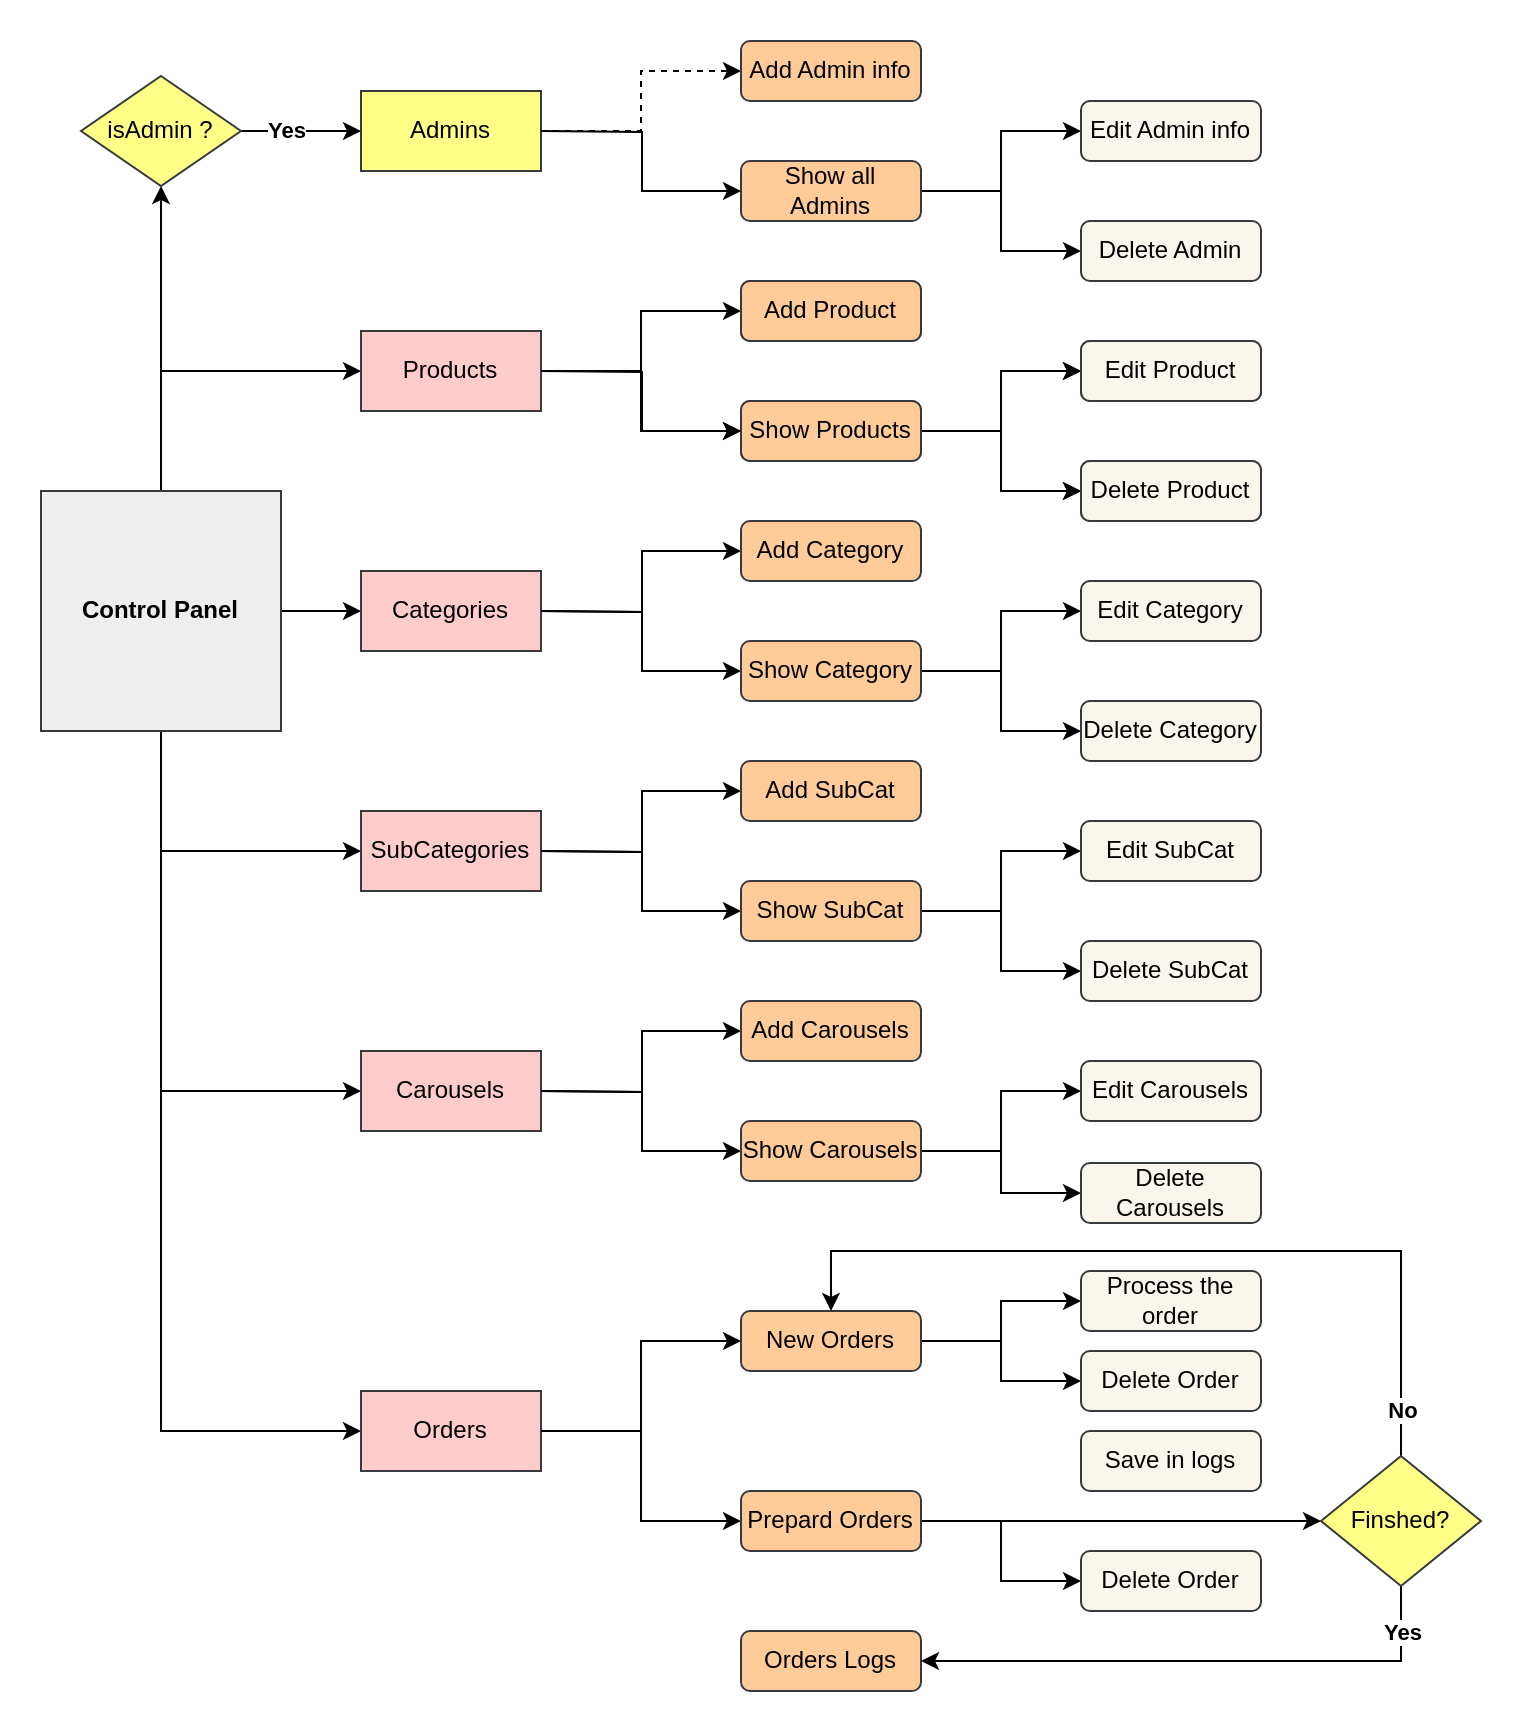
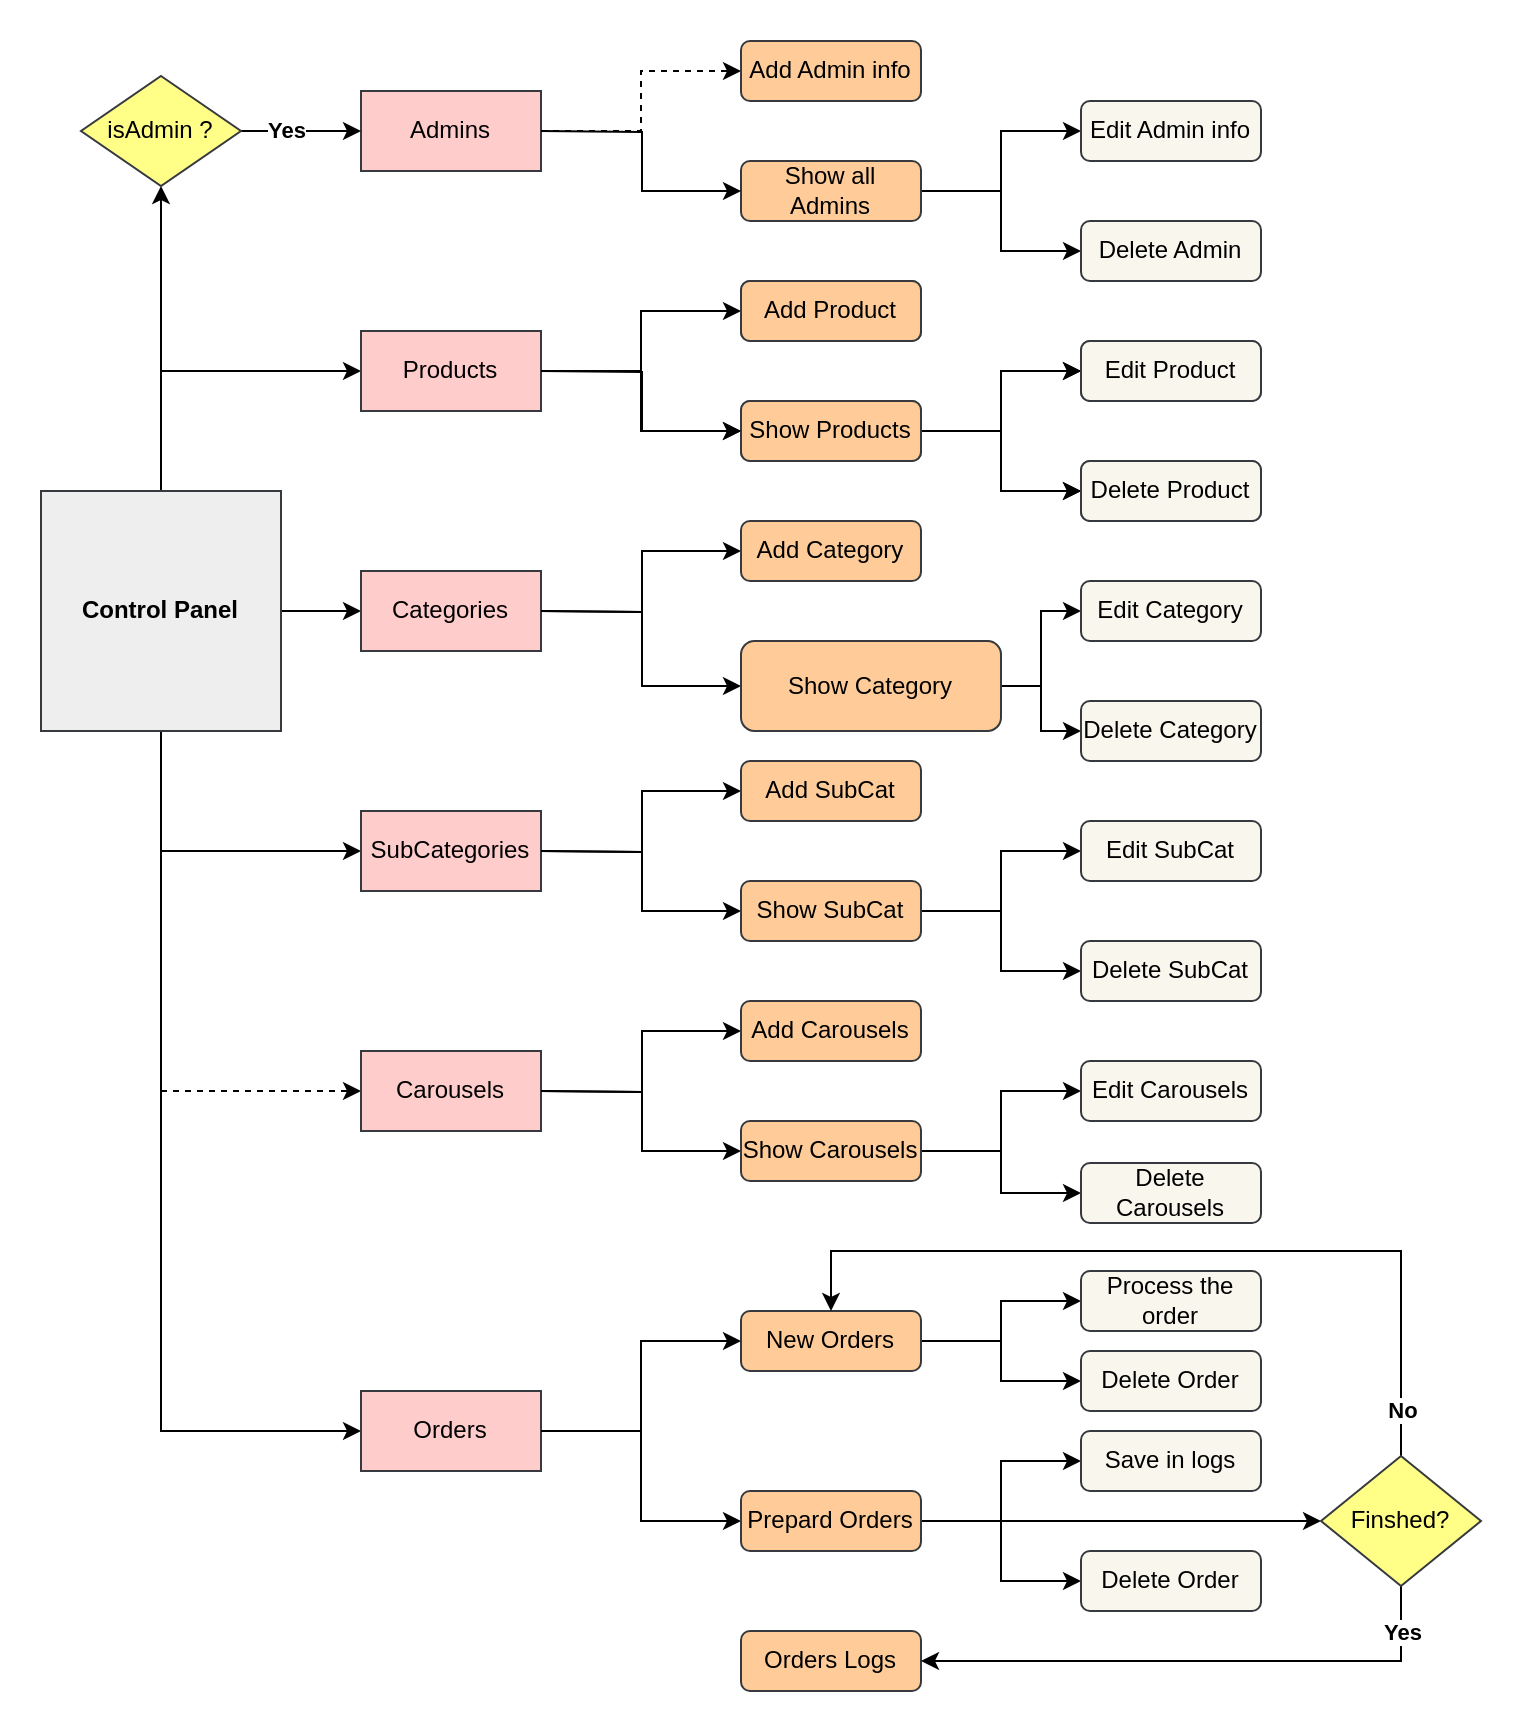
(451, 131) -> (451, 131)
(831, 671) -> (871, 686)
(253, 1091) -> (253, 1091)
none -> (1006, 1461)
